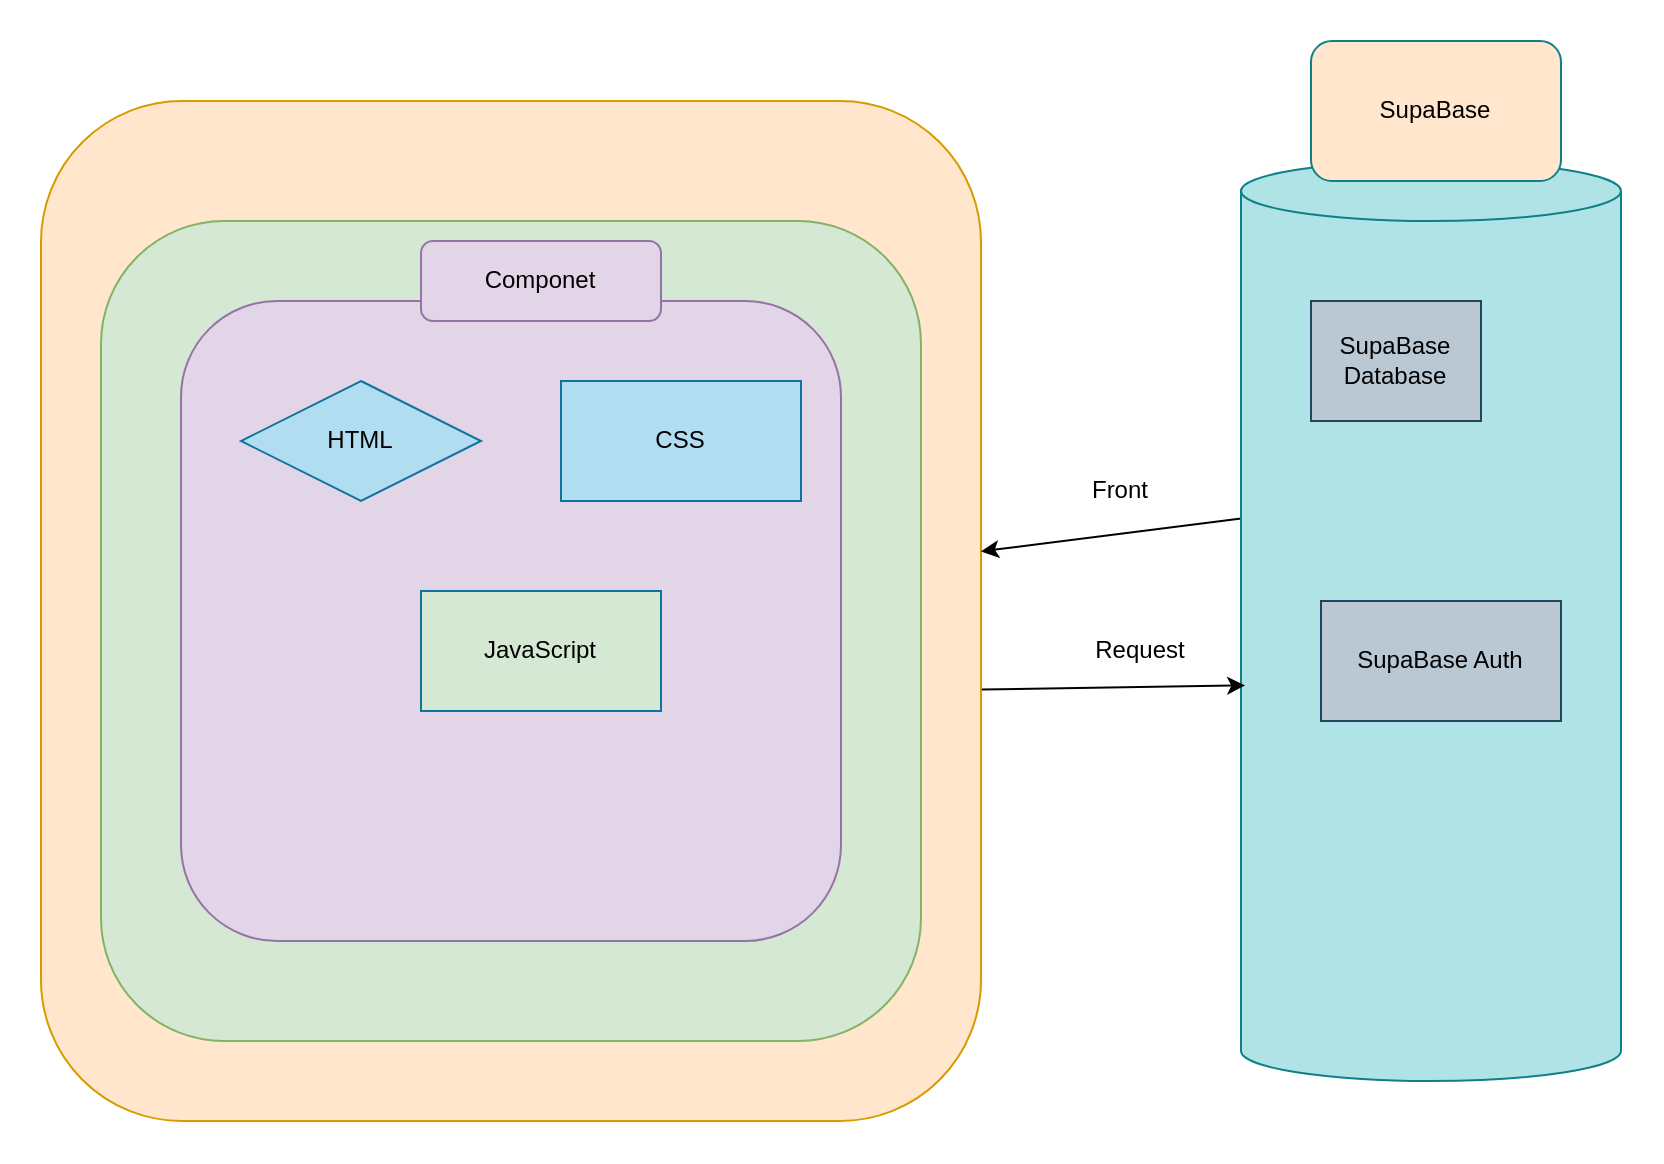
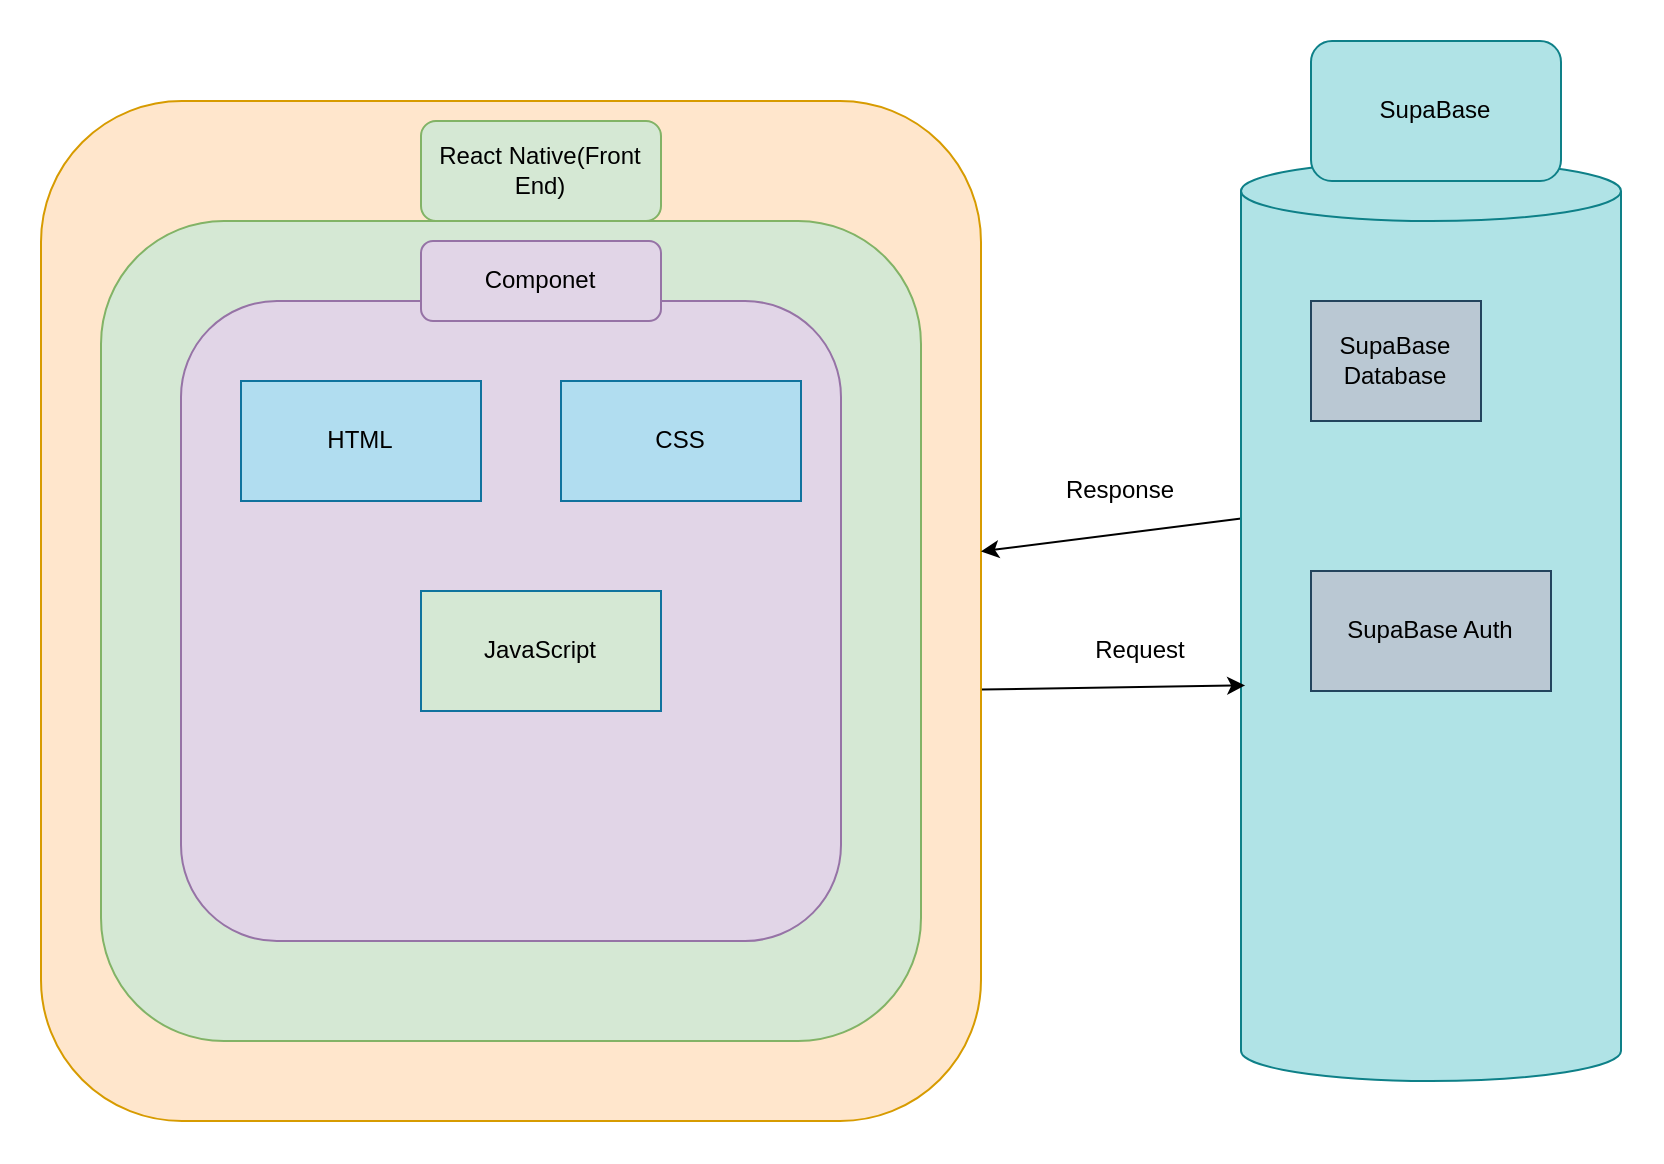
(1436, 111) -> (1436, 111)
none -> (541, 171)
(361, 441) -> (361, 441)
(1121, 491) -> (1121, 491)
(1441, 661) -> (1431, 631)
